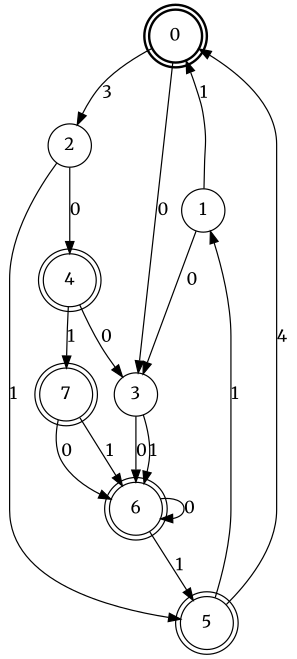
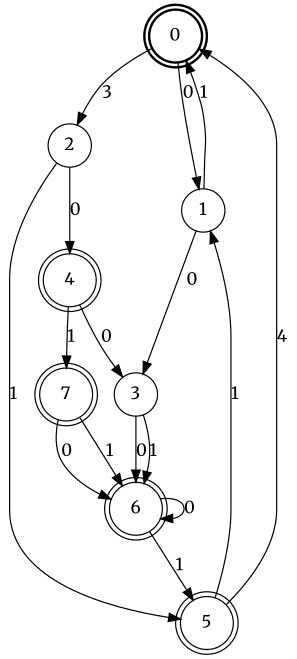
(156, 212) -> (186, 120)
